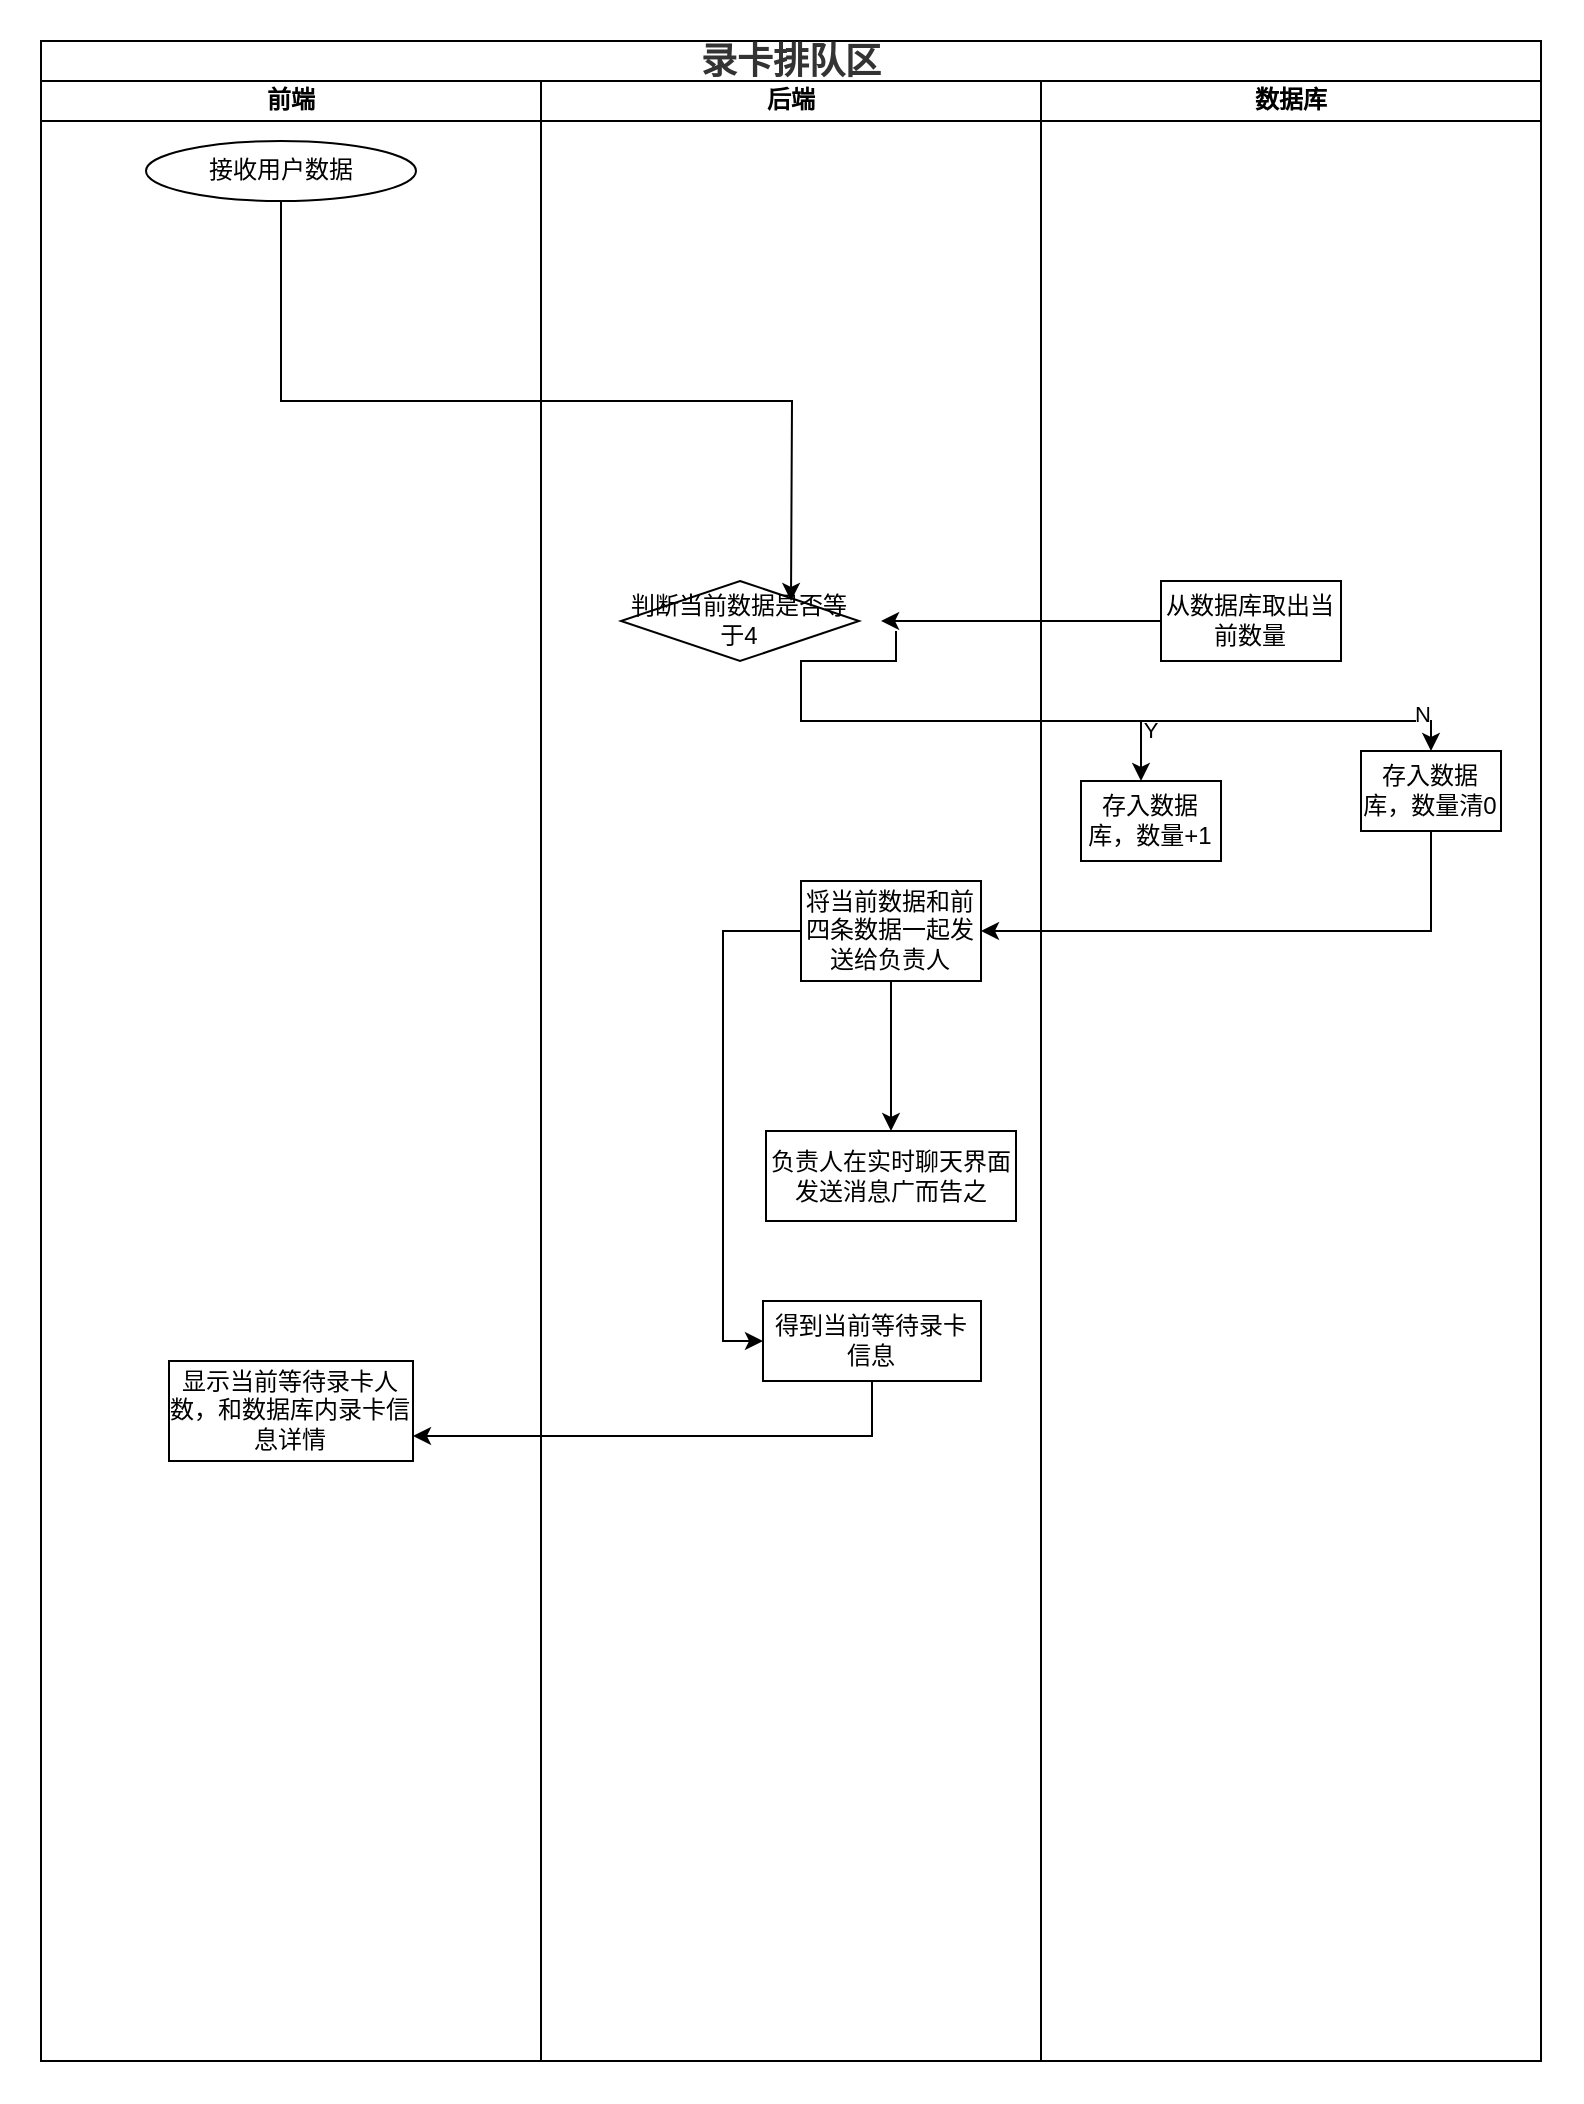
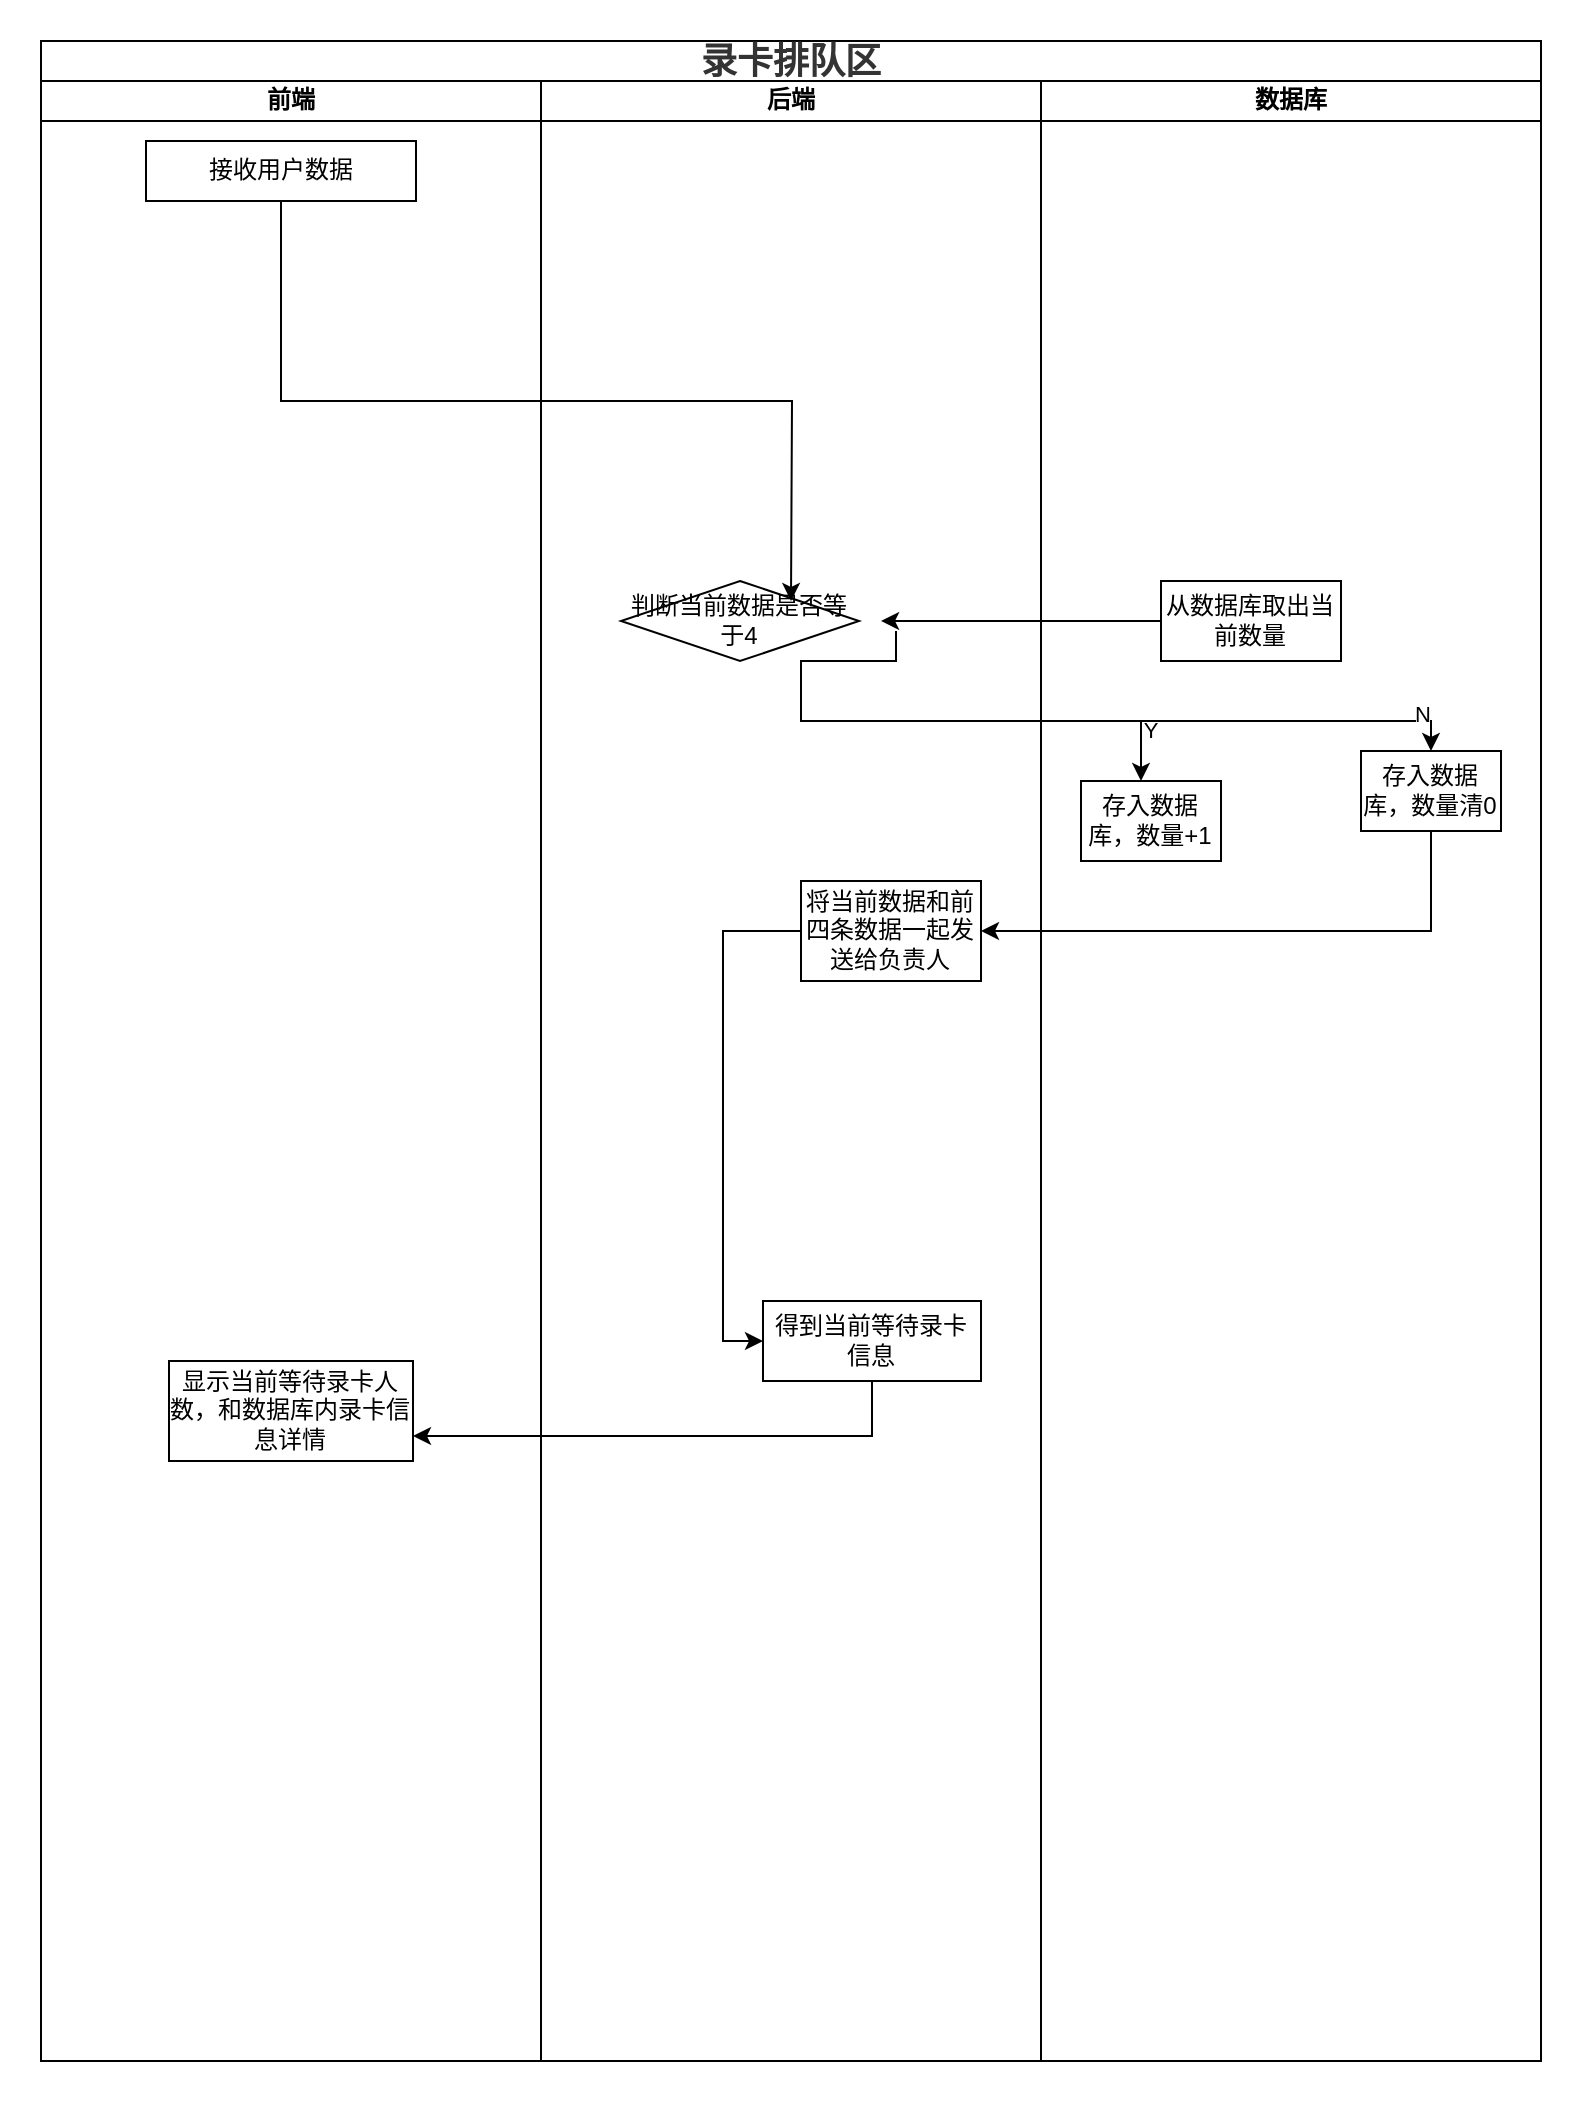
(281, 171) -> (281, 171)
(891, 1049) -> none
(891, 1176) -> none
